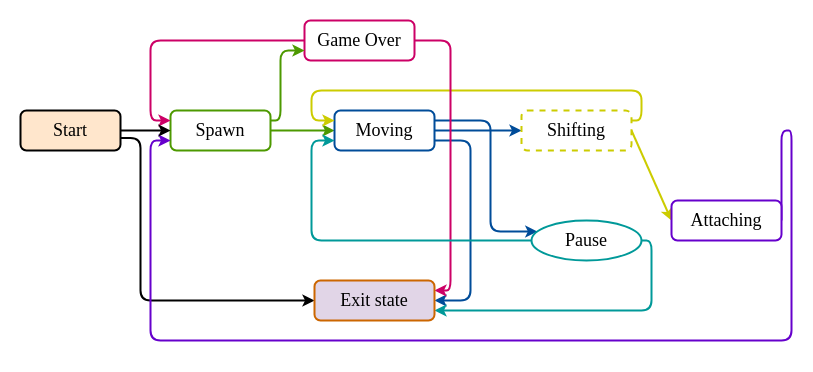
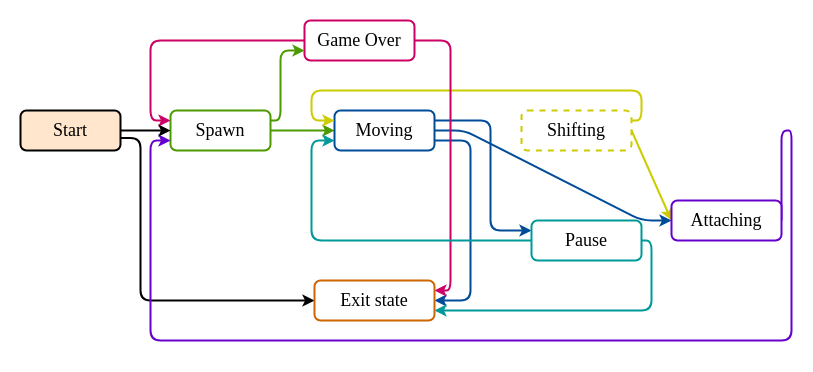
(482, 131) -> (559, 179)
(587, 241) -> (587, 241)
(375, 301) -> (375, 301)
